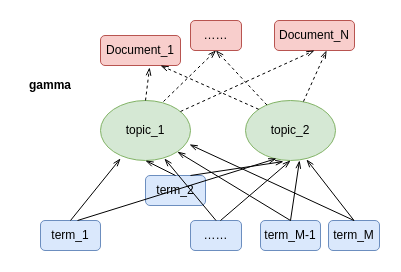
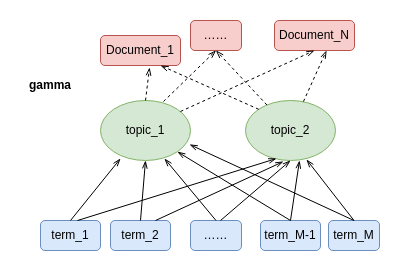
(176, 191) -> (141, 236)
